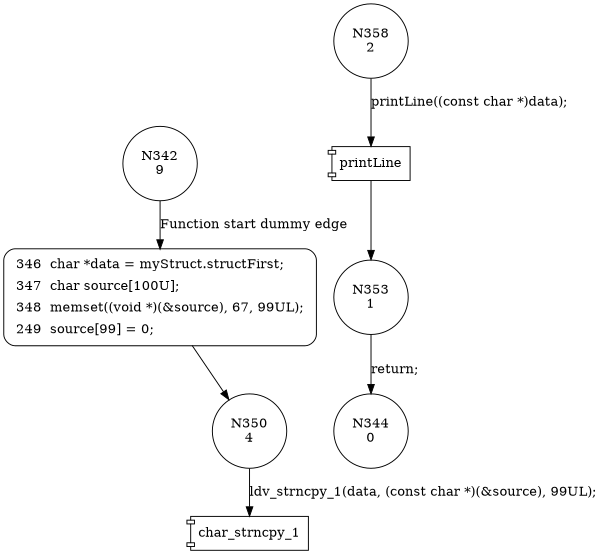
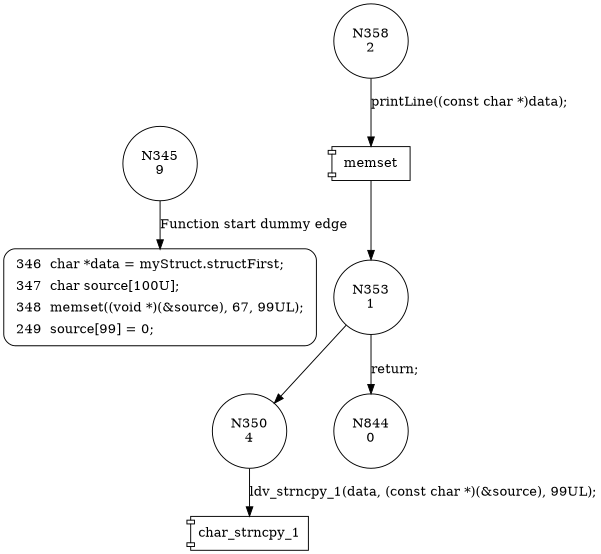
(160, 164) -> (160, 164)
(371, 164) -> (371, 164)
(208, 369) -> (314, 361)
(371, 431) -> (371, 431)
